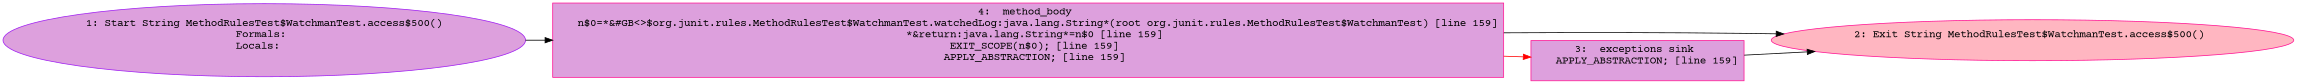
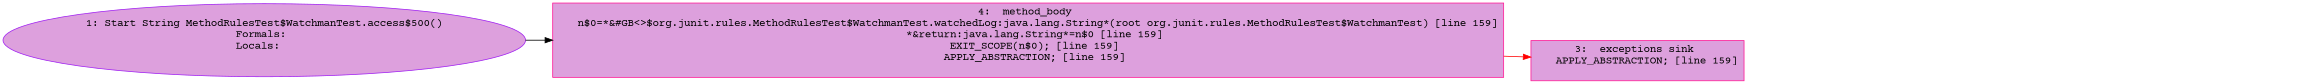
(2032, 40) -> none
